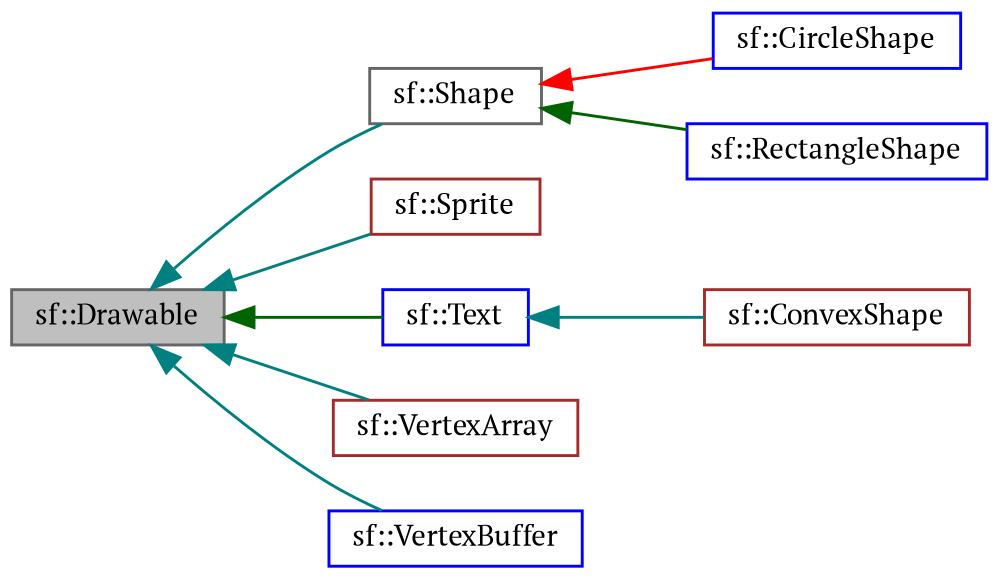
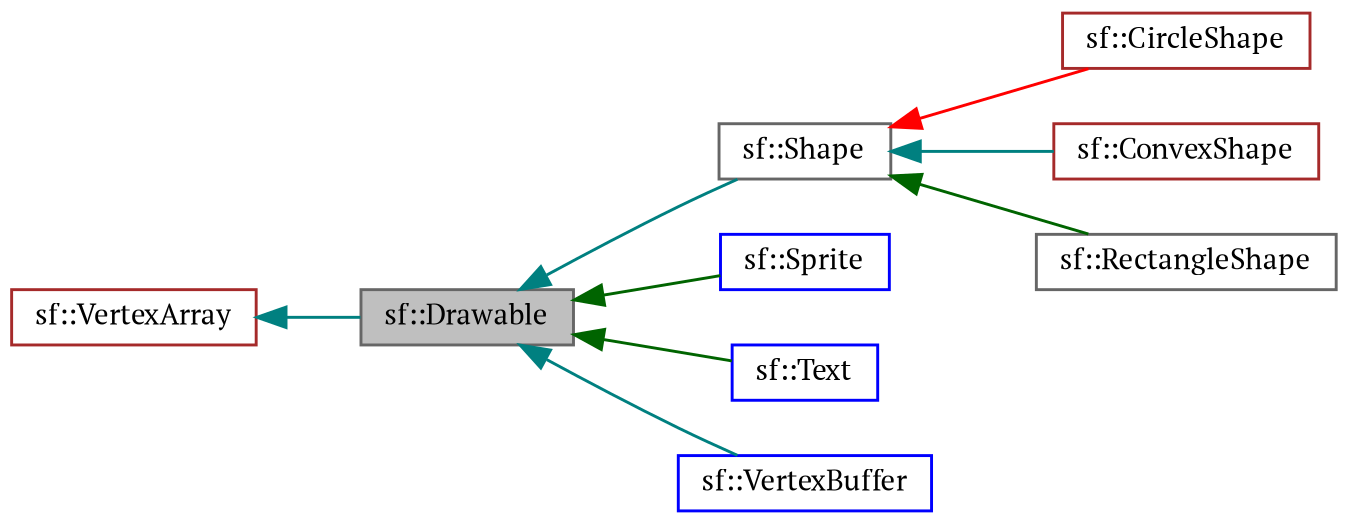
(837, 41) -> (1186, 41)
(837, 151) -> (1186, 262)
(456, 207) -> (805, 262)
(302, 257) -> (662, 285)
(632, 317) -> (987, 151)
(301, 377) -> (323, 317)
